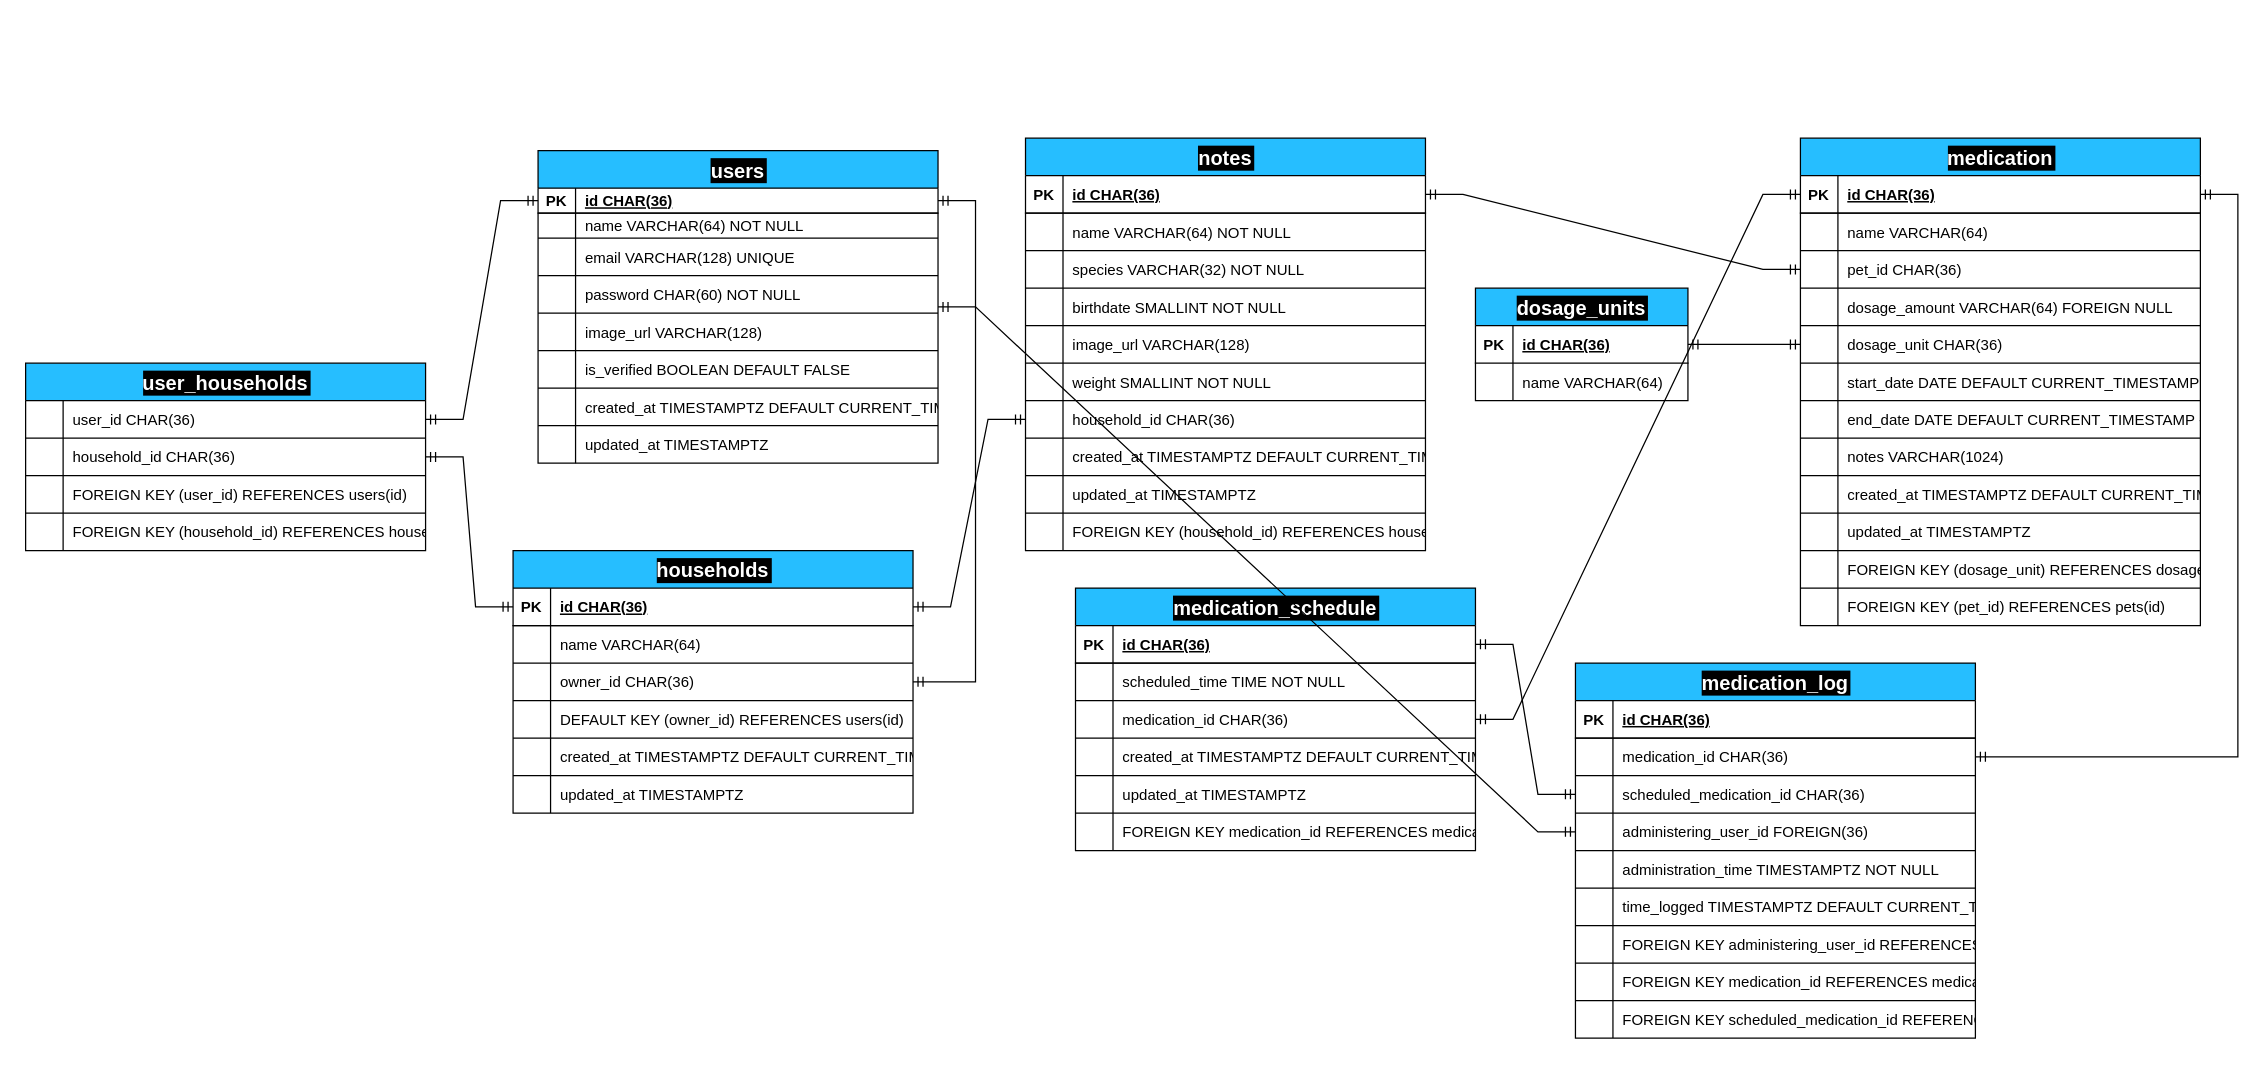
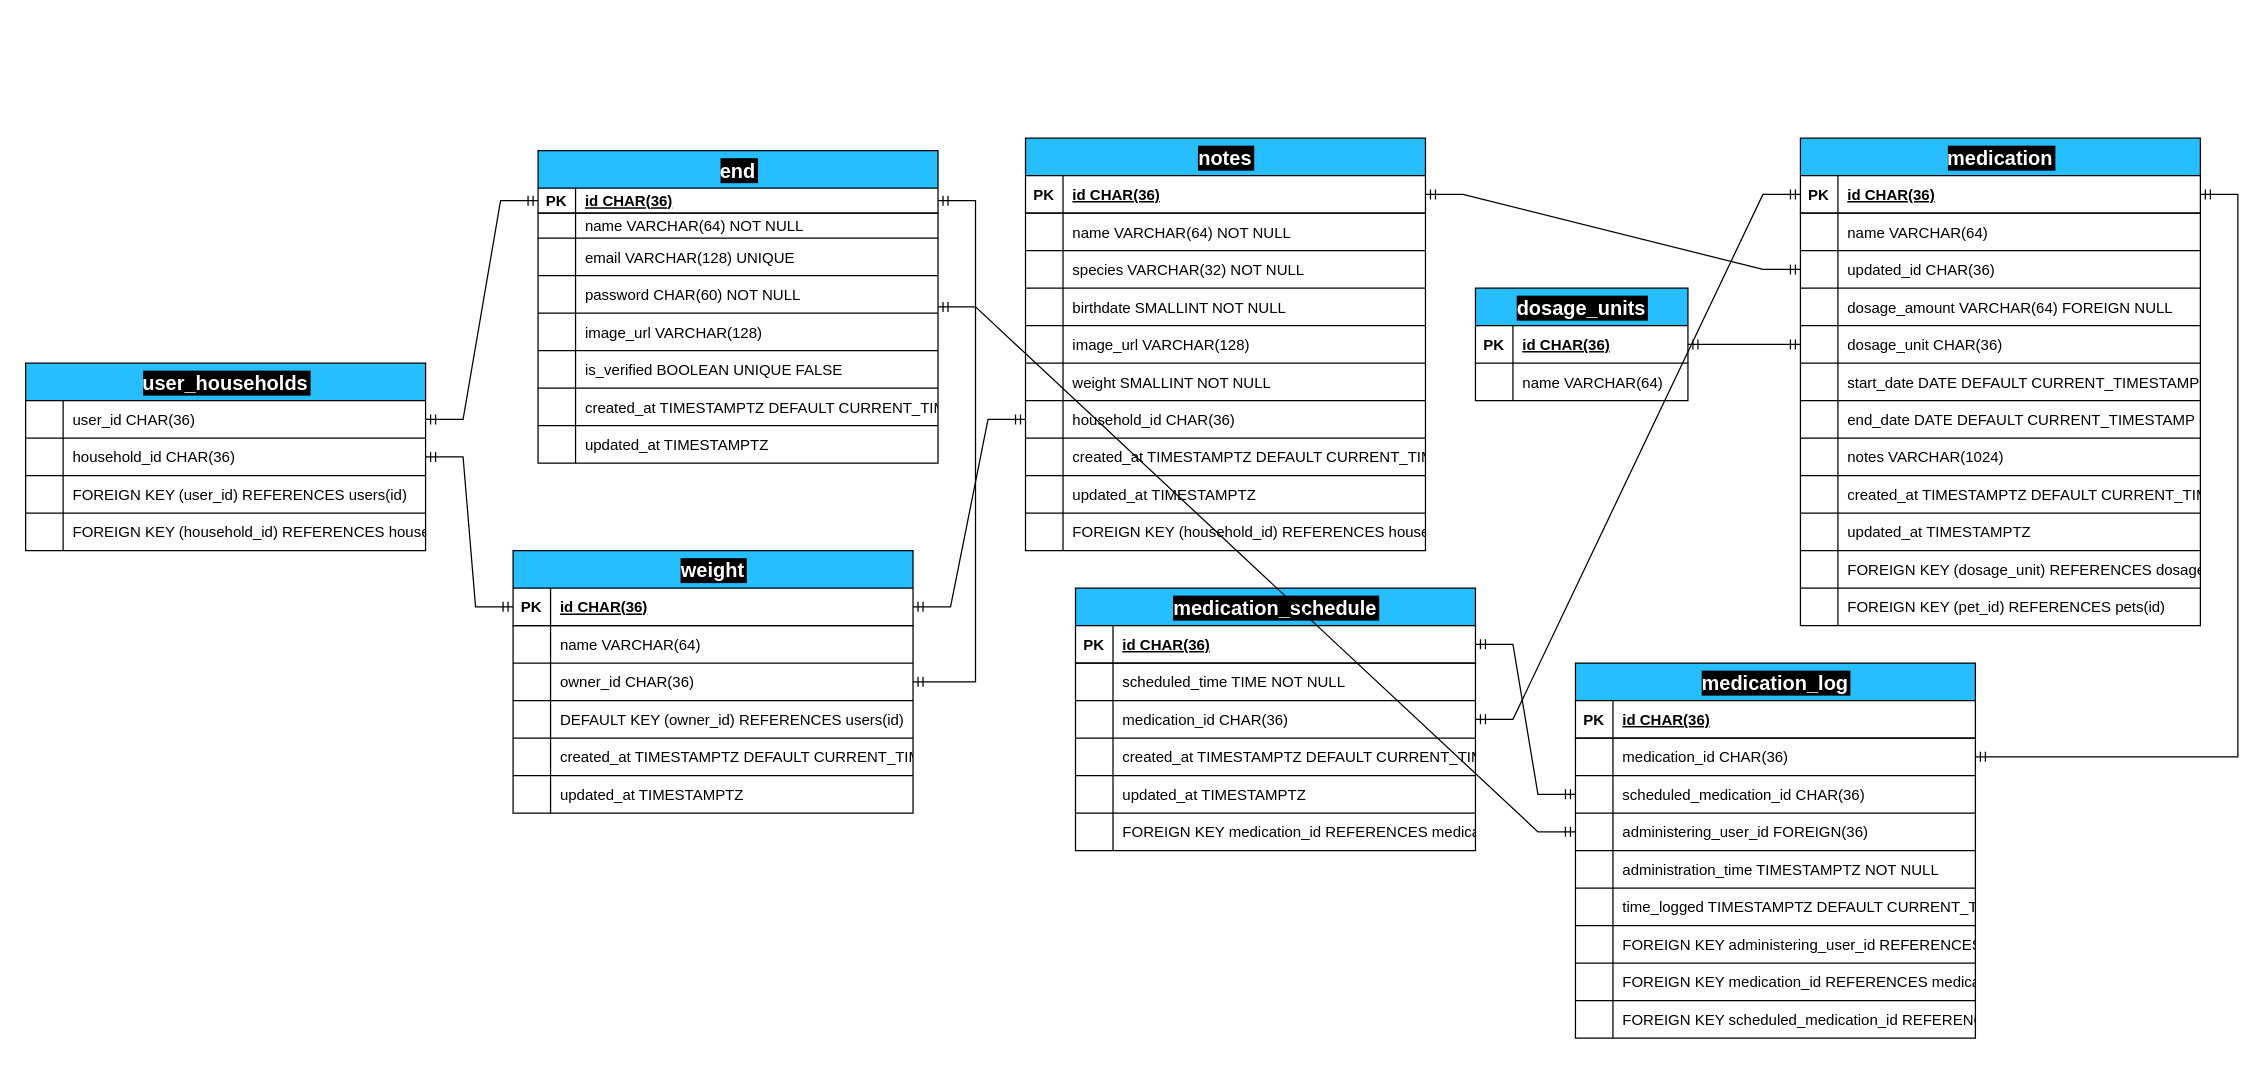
(738, 171) -> (738, 171)
(1907, 270) -> (1923, 270)
(712, 370) -> (708, 370)
(713, 571) -> (713, 571)
